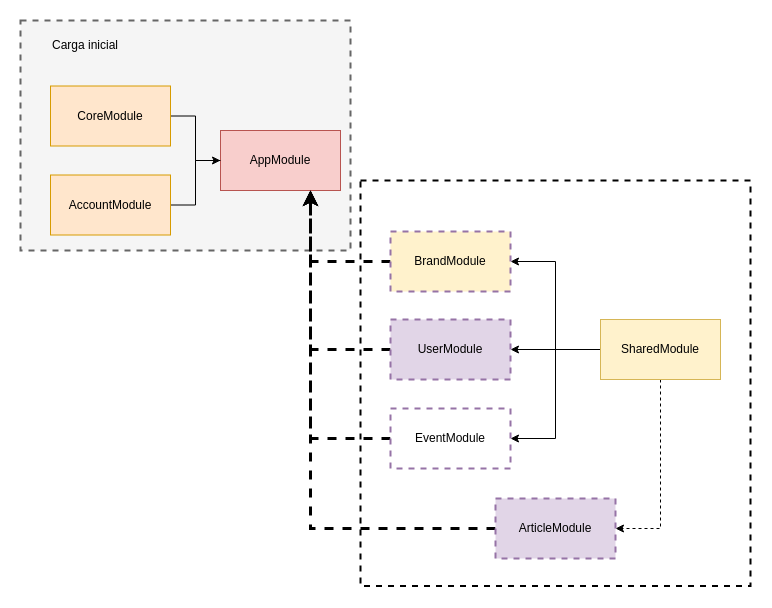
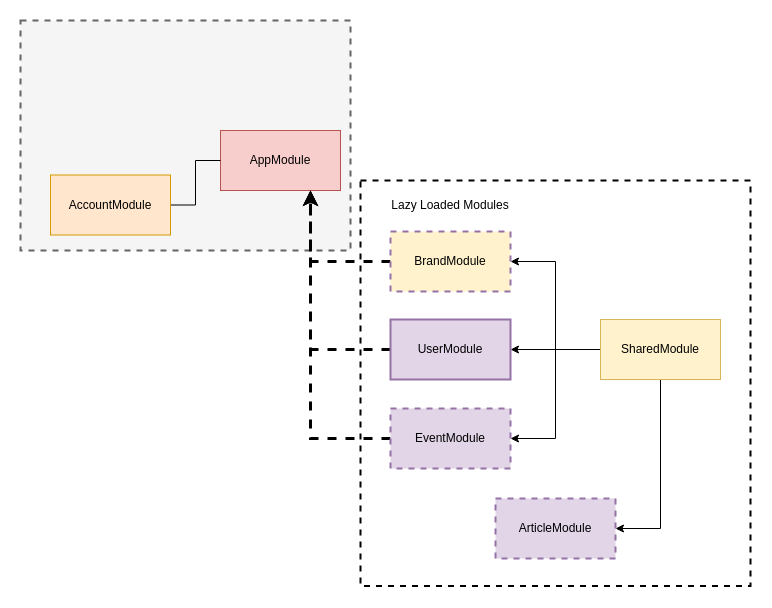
(86, 46) -> none
(111, 116) -> none
(196, 124) -> none
none -> (451, 206)
(451, 350) -> (451, 350)
(451, 439) -> (451, 439)
(661, 473) -> (661, 473)
(360, 529) -> none
